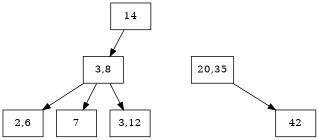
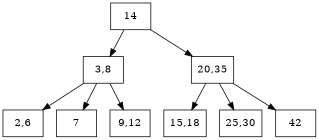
none -> (168, 41)
(130, 123) -> (130, 123)
none -> (185, 123)
none -> (241, 123)
